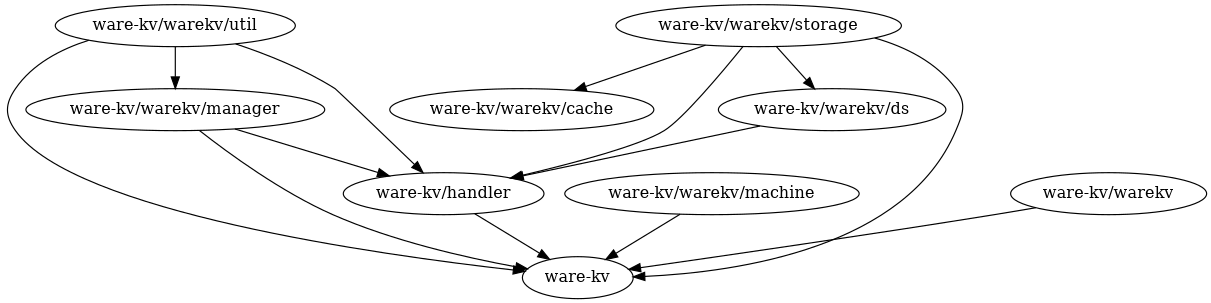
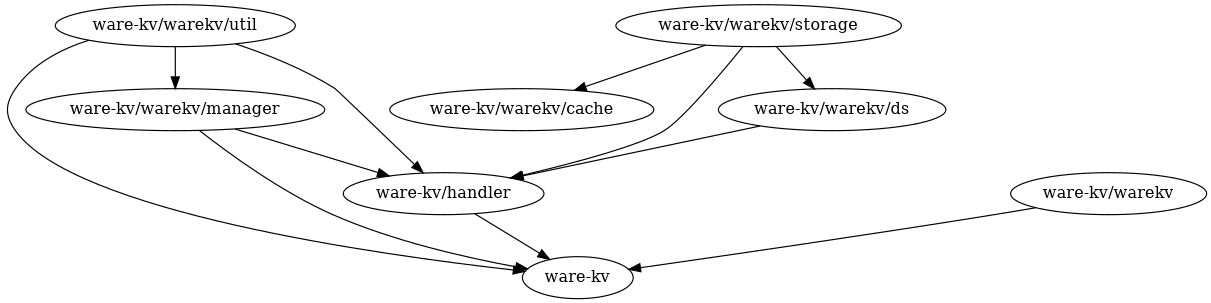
(712, 194) -> none
(885, 212) -> none
